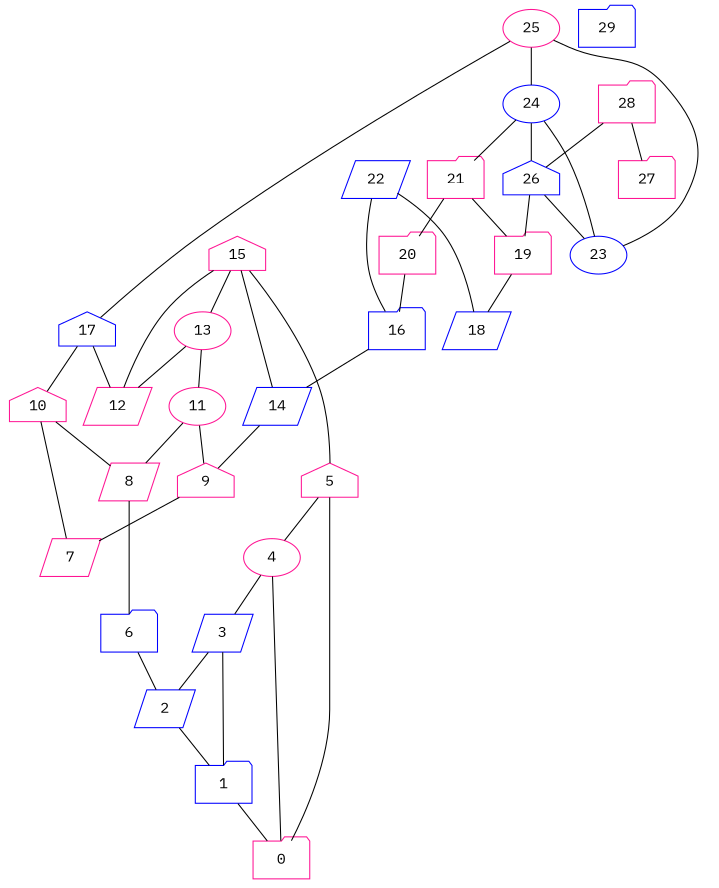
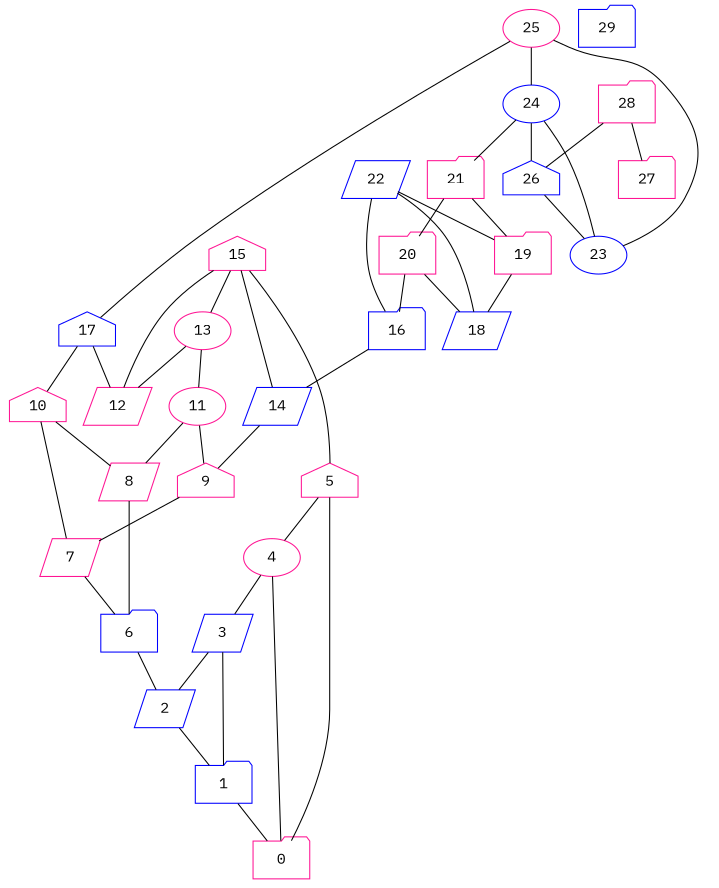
(527, 216) -> (446, 216)
none -> (442, 293)
none -> (100, 595)
